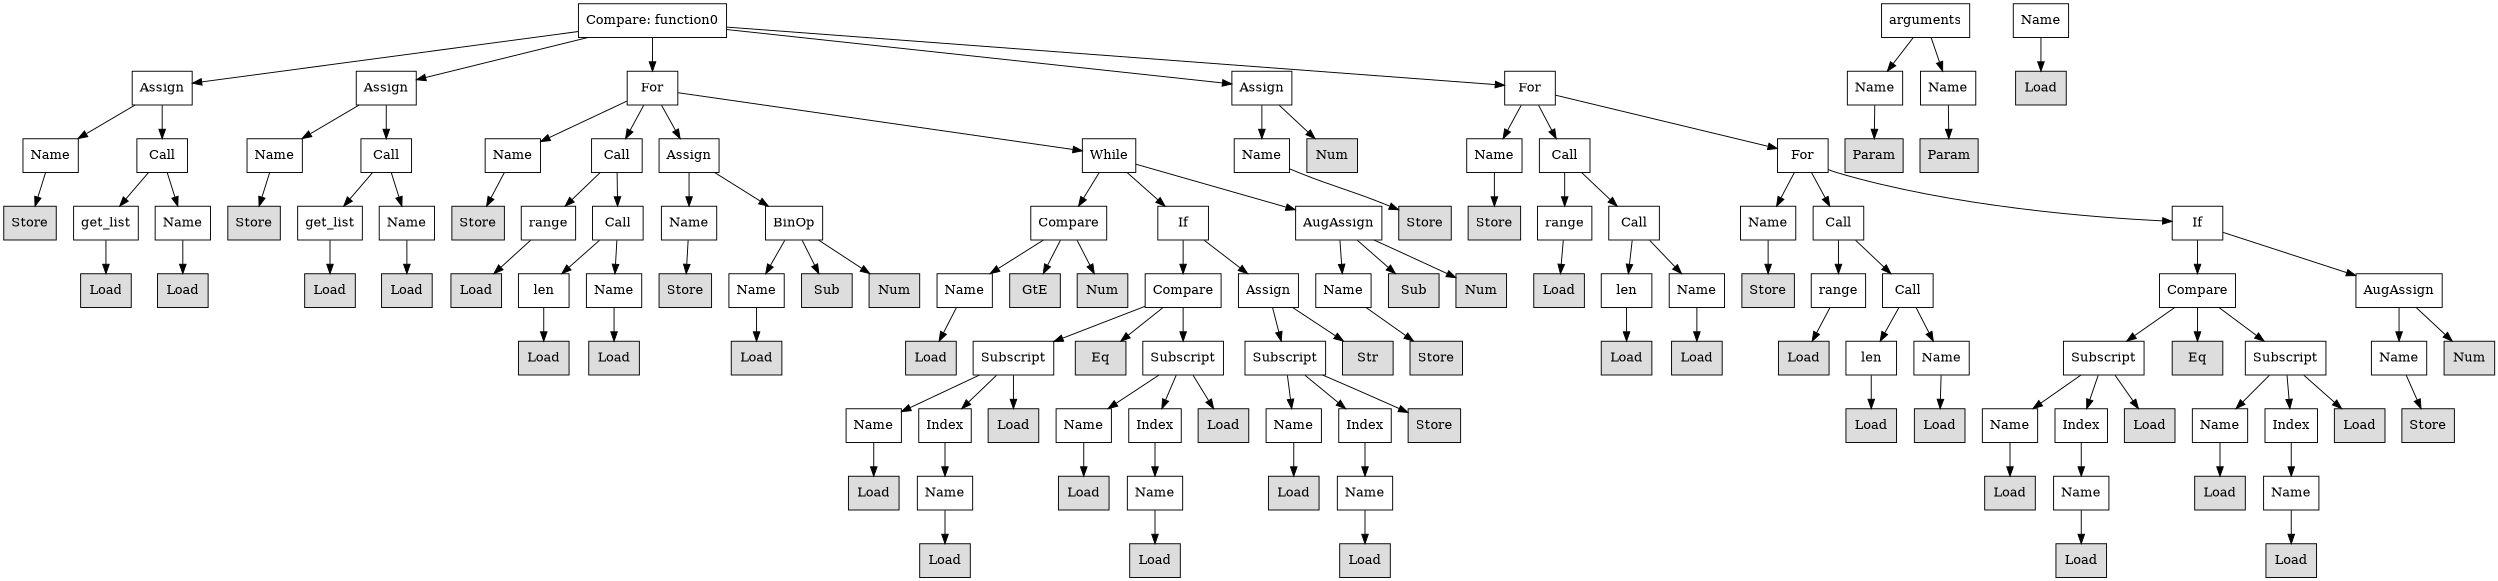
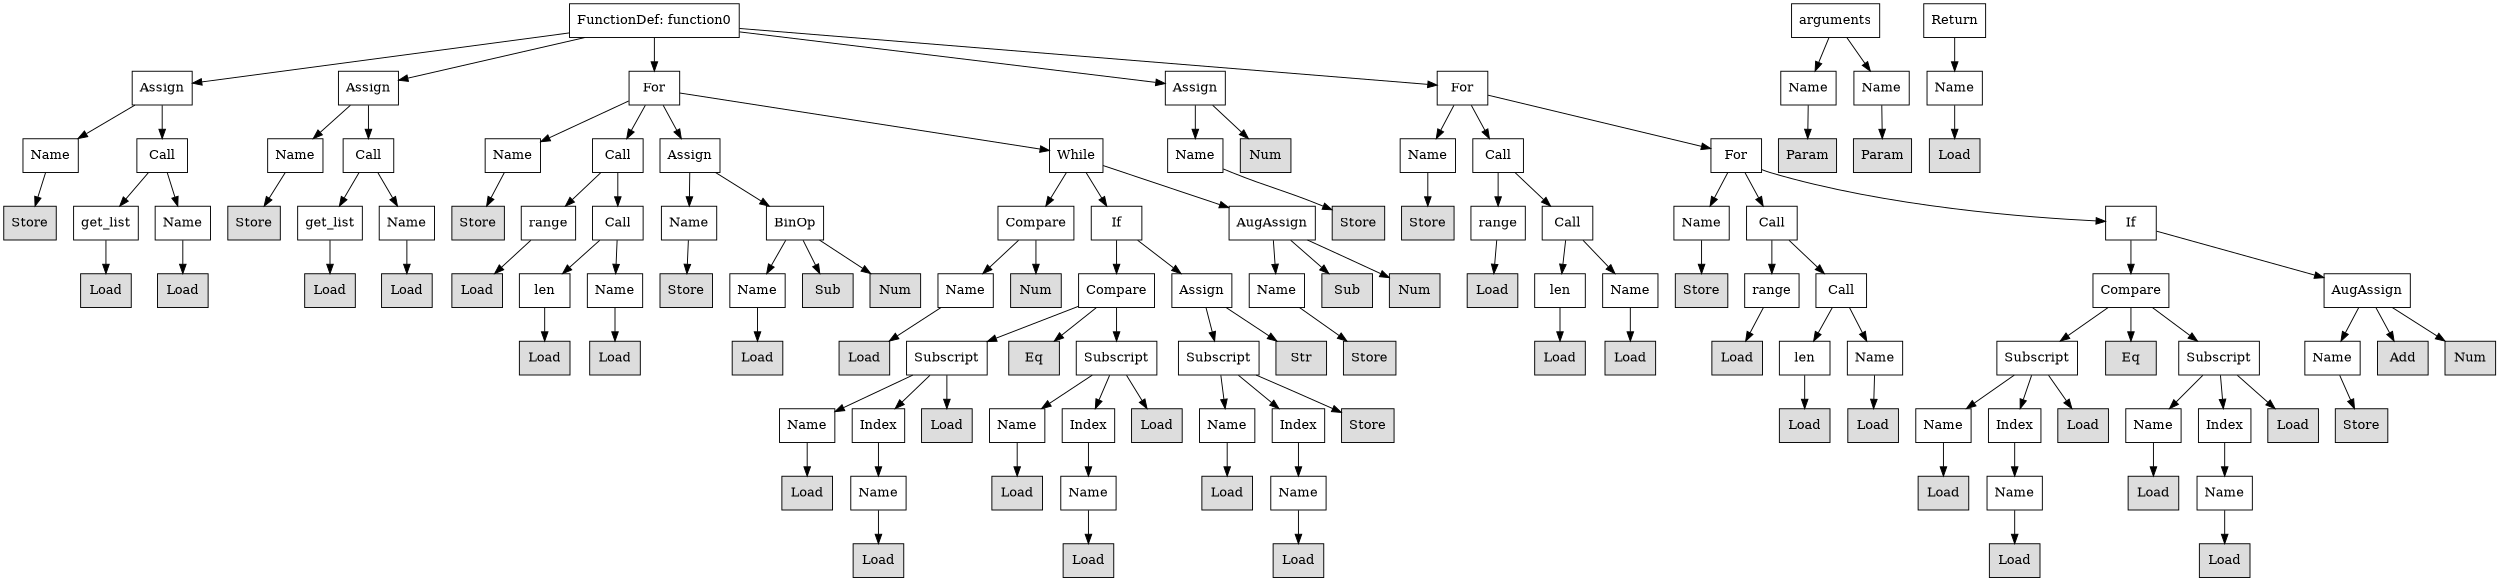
(652, 21) -> (654, 21)
none -> (1955, 21)
(1035, 291) -> none
none -> (2403, 358)
